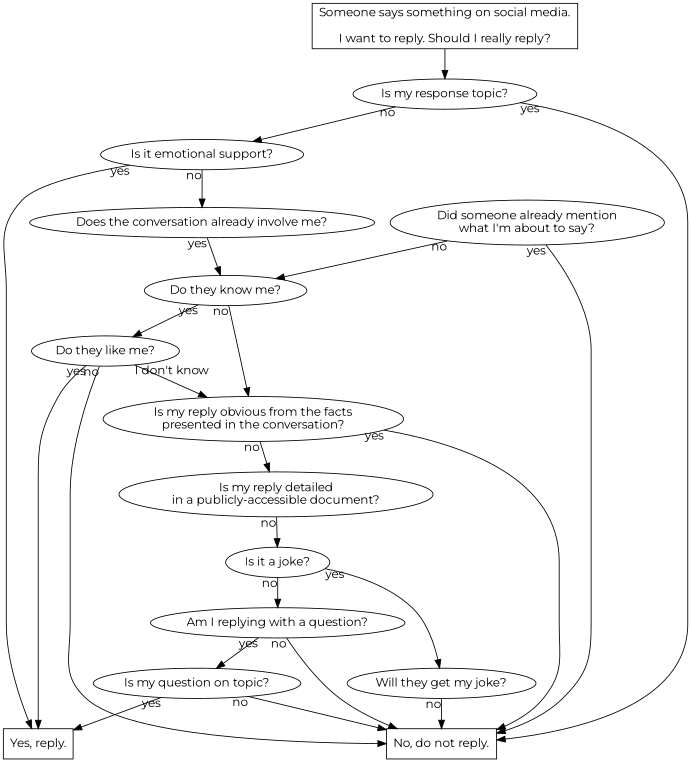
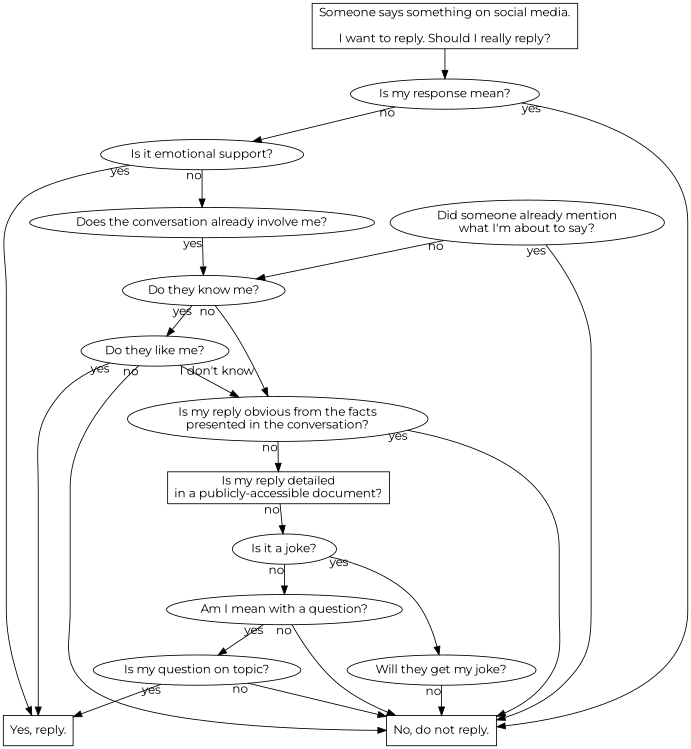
(445, 94) -> (445, 94)
(276, 494) -> (279, 488)
(278, 623) -> (284, 610)
